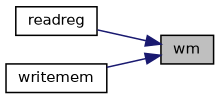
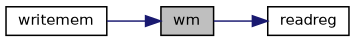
(122, 35) -> (233, 21)
